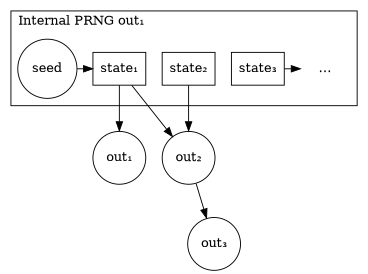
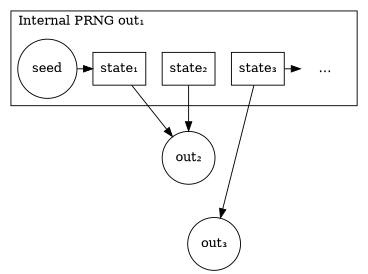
(119, 158) -> none
(200, 196) -> (238, 147)
